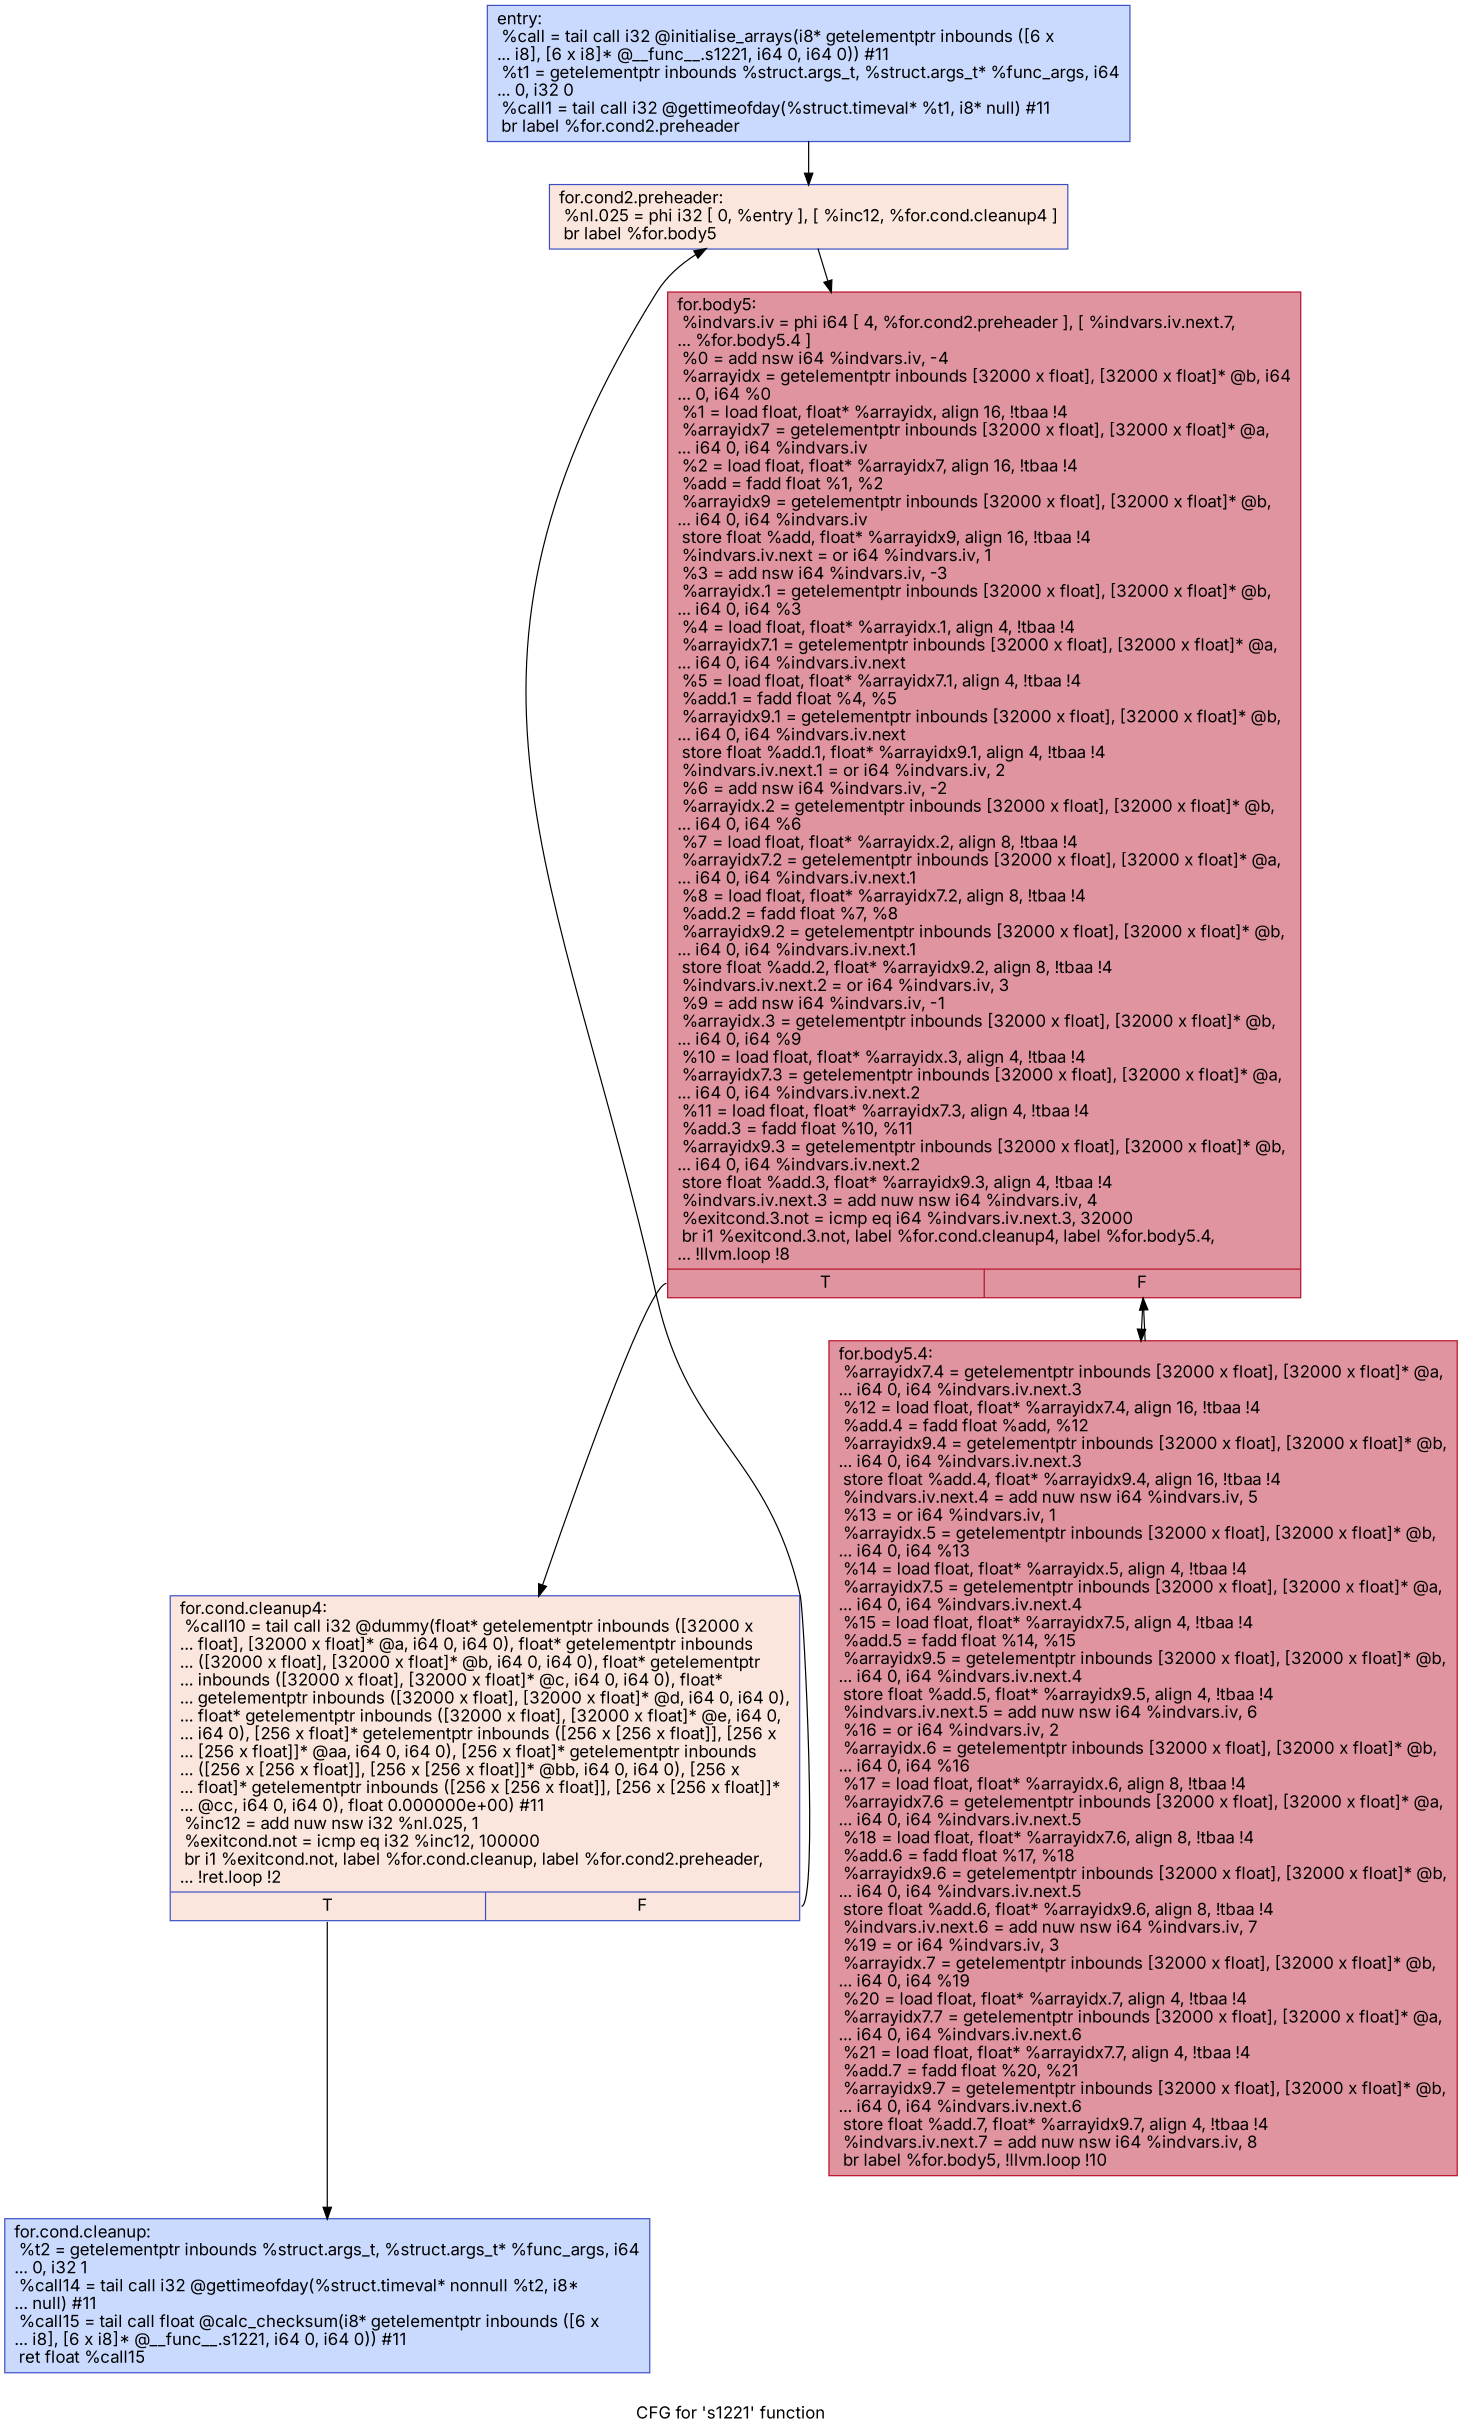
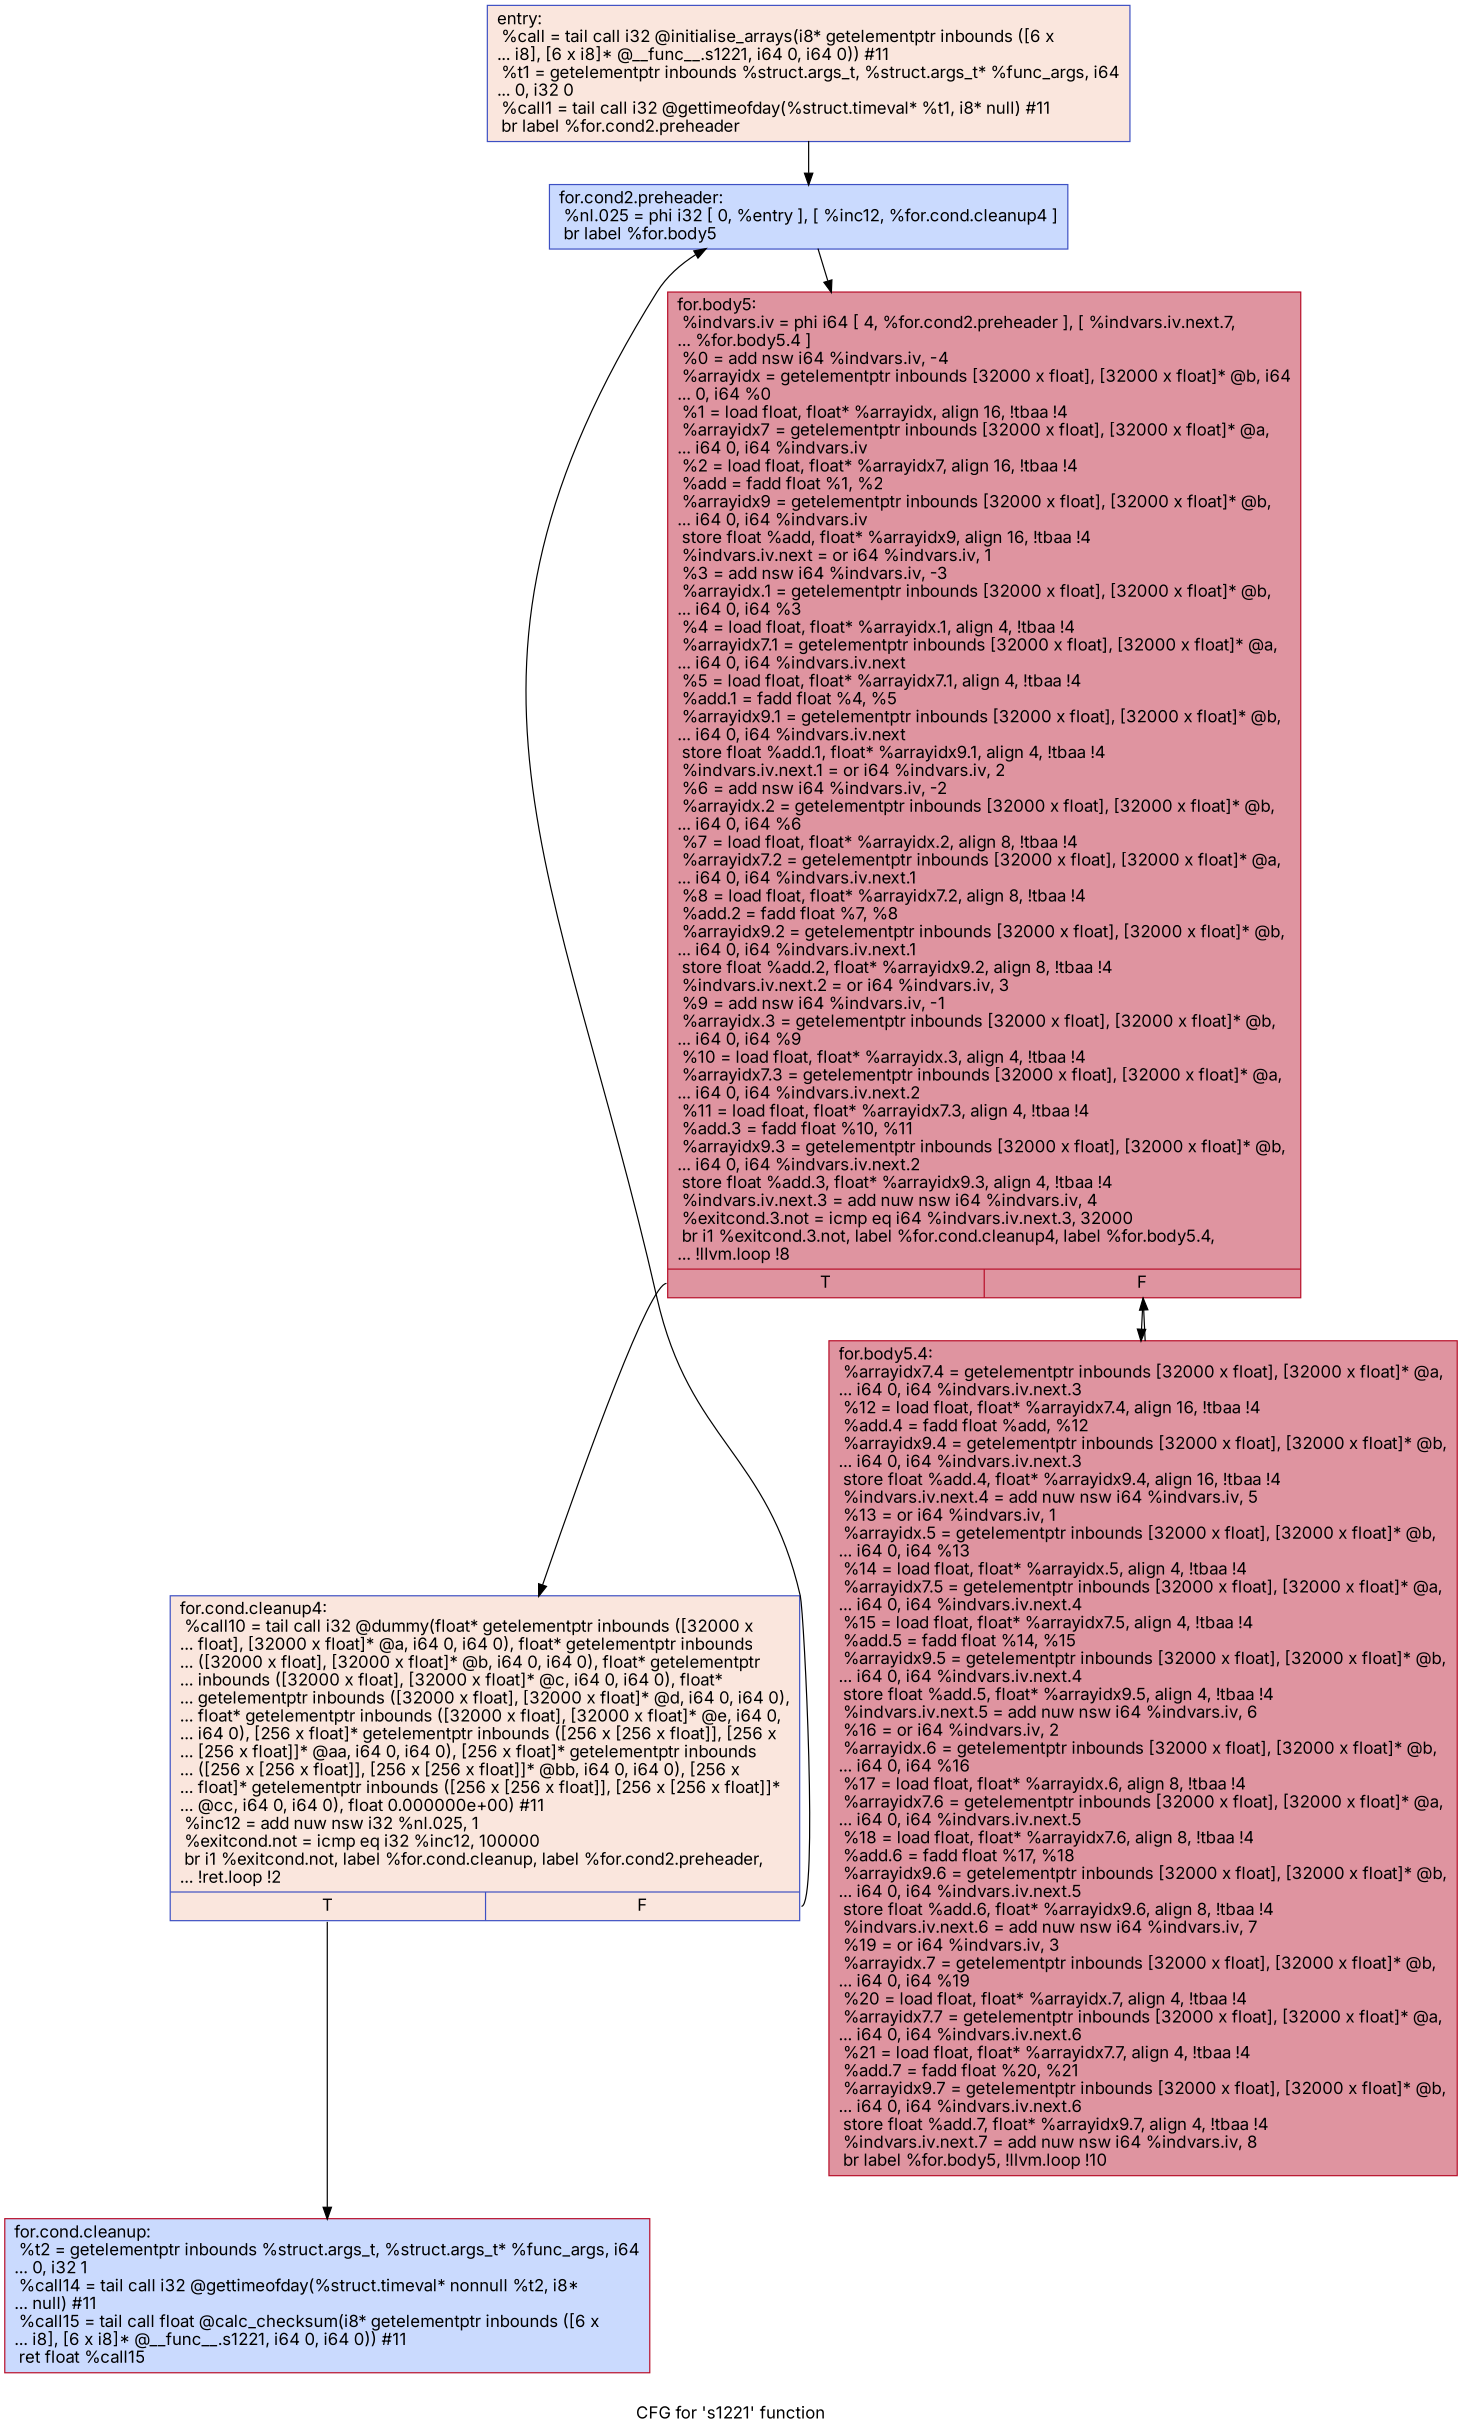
(809, 73) -> (809, 73)
(809, 217) -> (809, 217)
(327, 2296) -> (327, 2296)
